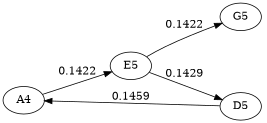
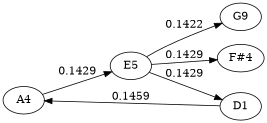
(241, 17) -> (241, 17)
none -> (241, 58)
(77, 72) -> (77, 72)
(241, 106) -> (241, 106)
